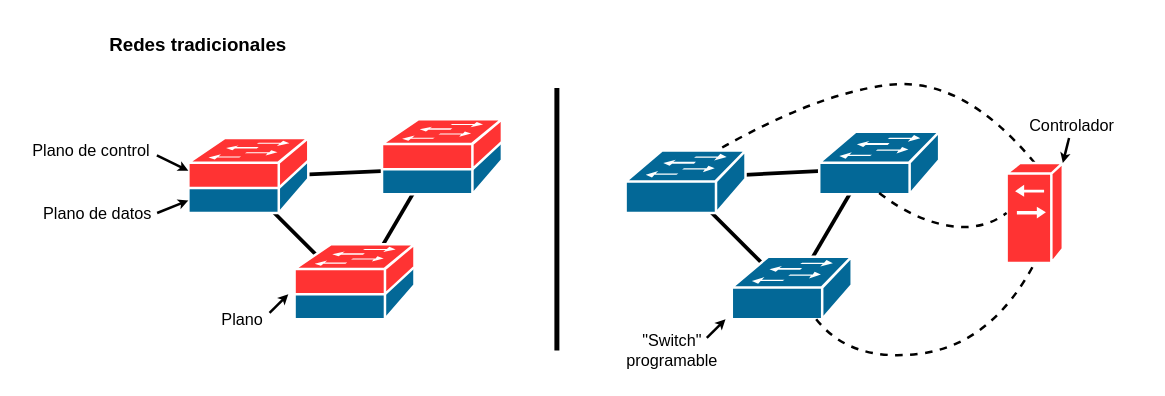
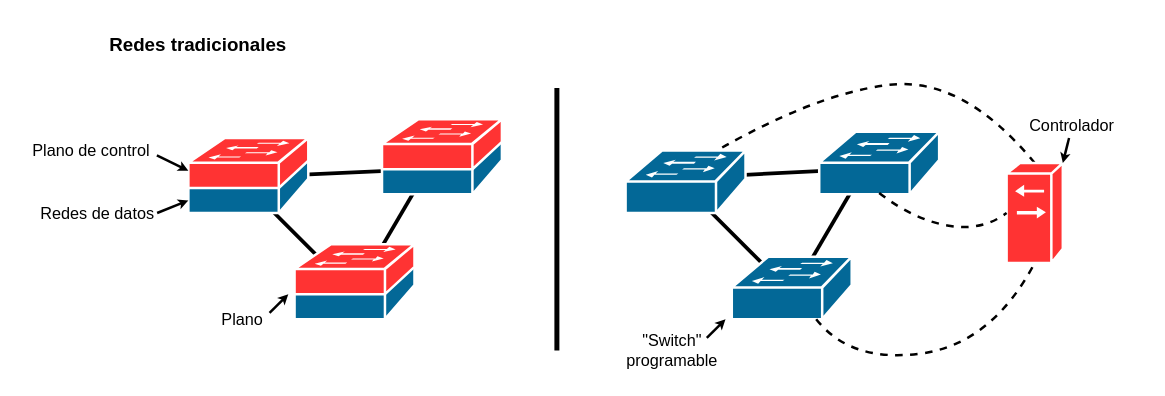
(98, 213) -> (98, 213)
